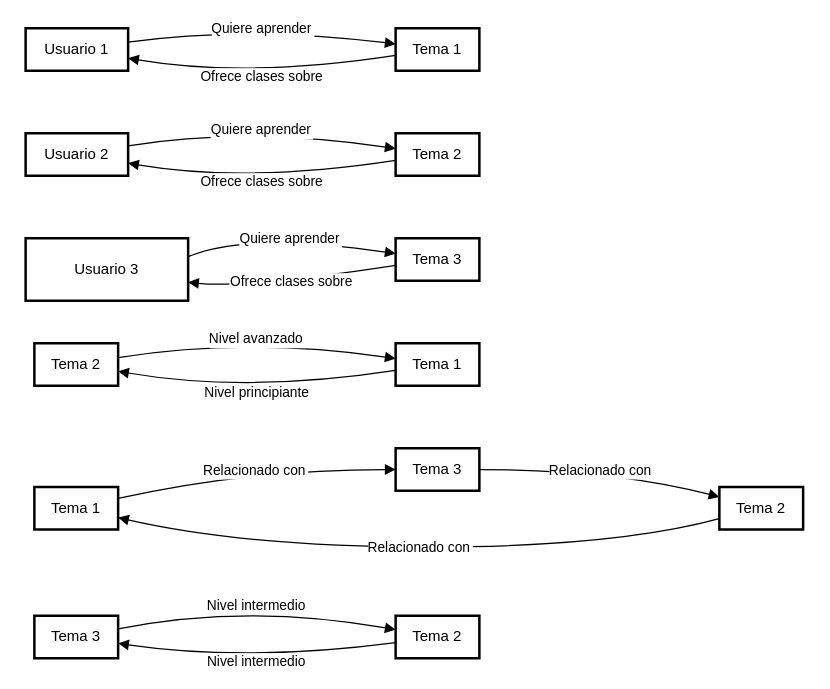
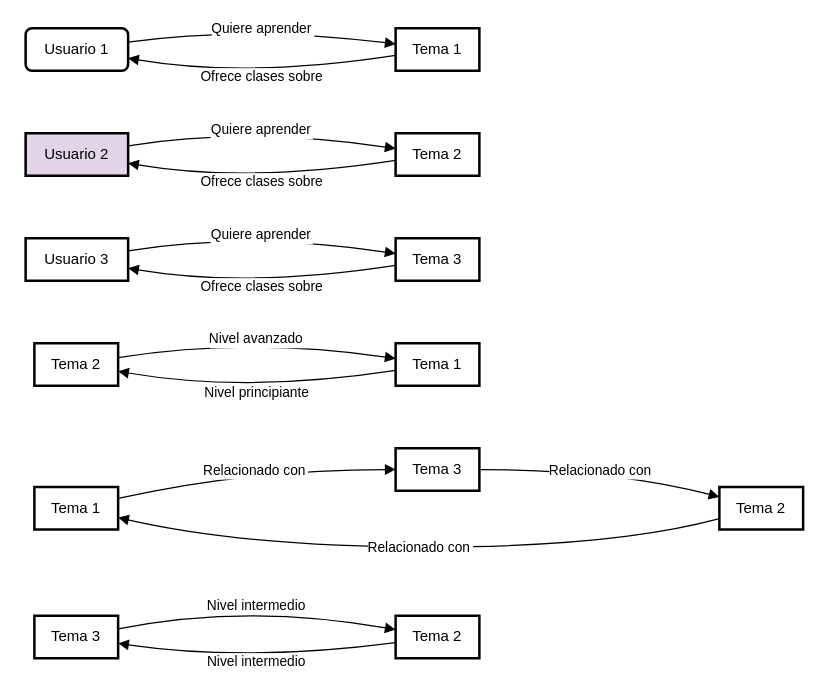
(77, 49) -> (77, 49)
(77, 154) -> (77, 154)
(107, 269) -> (77, 259)
